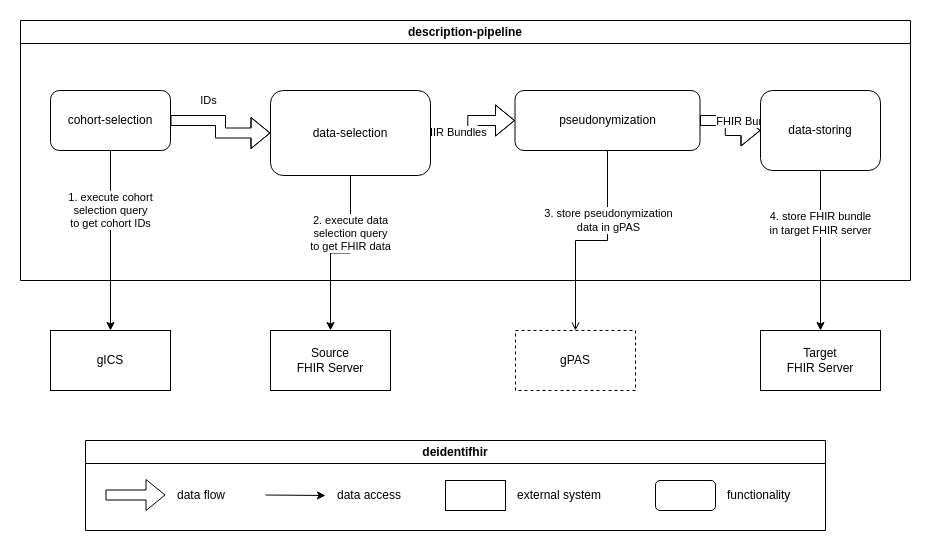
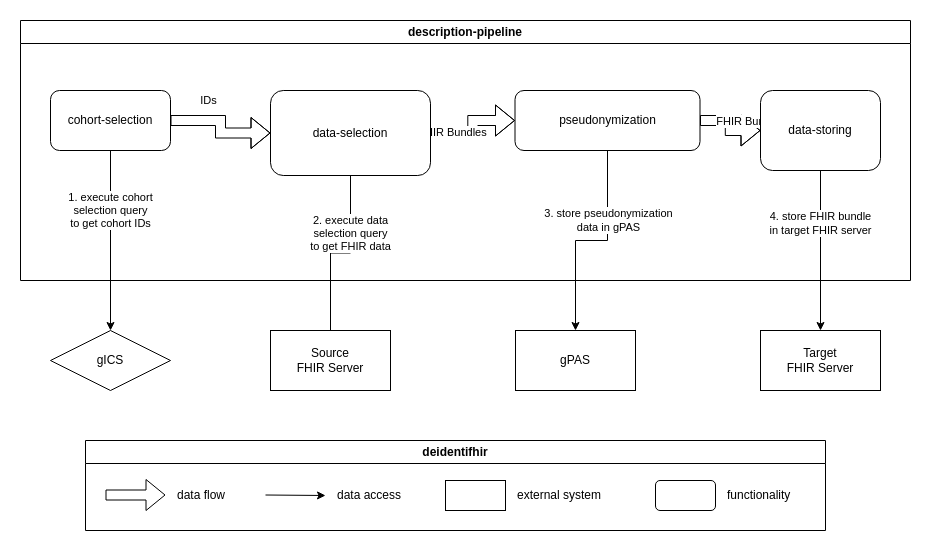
(331, 322) -> (331, 325)
(576, 324) -> (576, 322)
(111, 361) -> (111, 361)
(576, 361) -> (576, 361)
